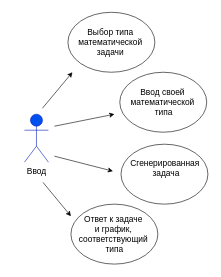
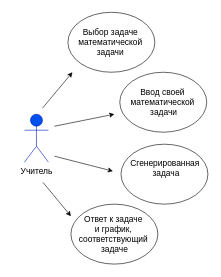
(110, 42) -> (110, 42)
(164, 102) -> (164, 102)
(37, 171) -> (37, 171)
(37, 171) -> (37, 171)
(115, 234) -> (115, 234)
